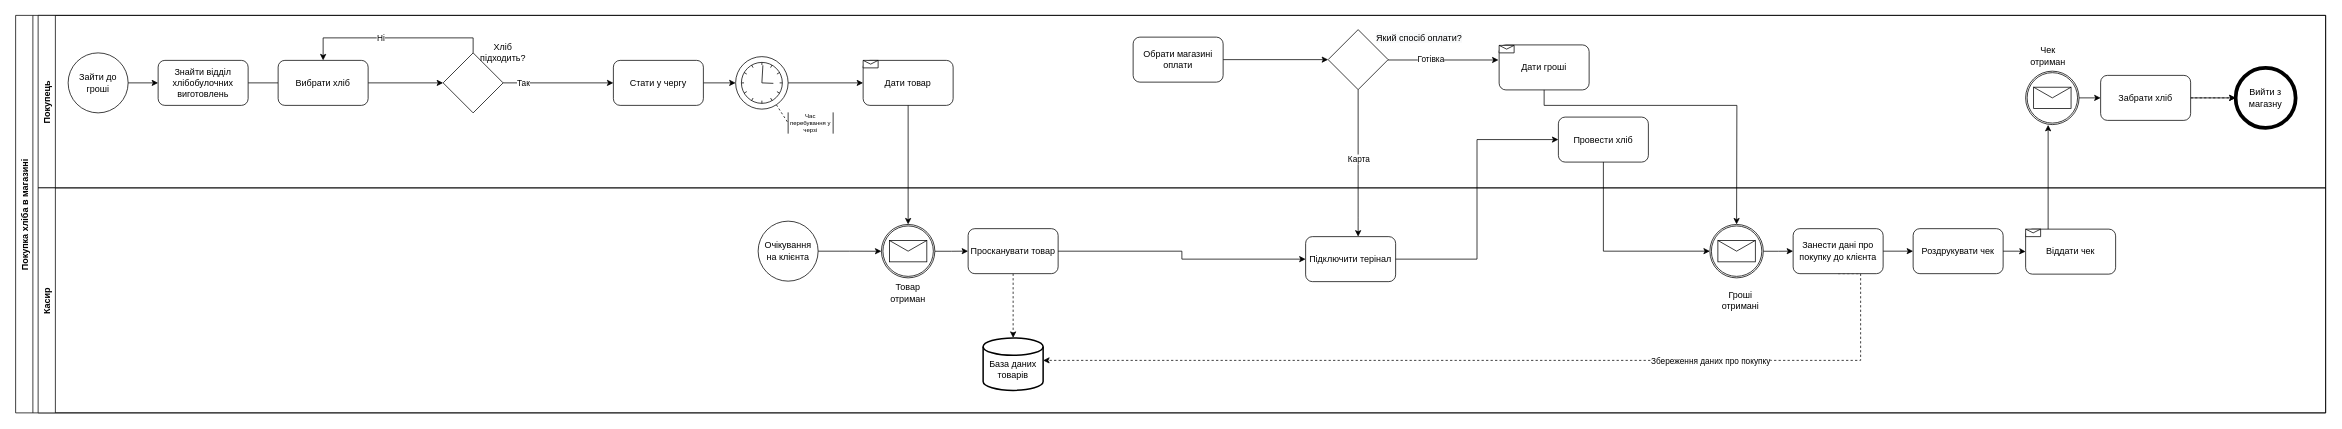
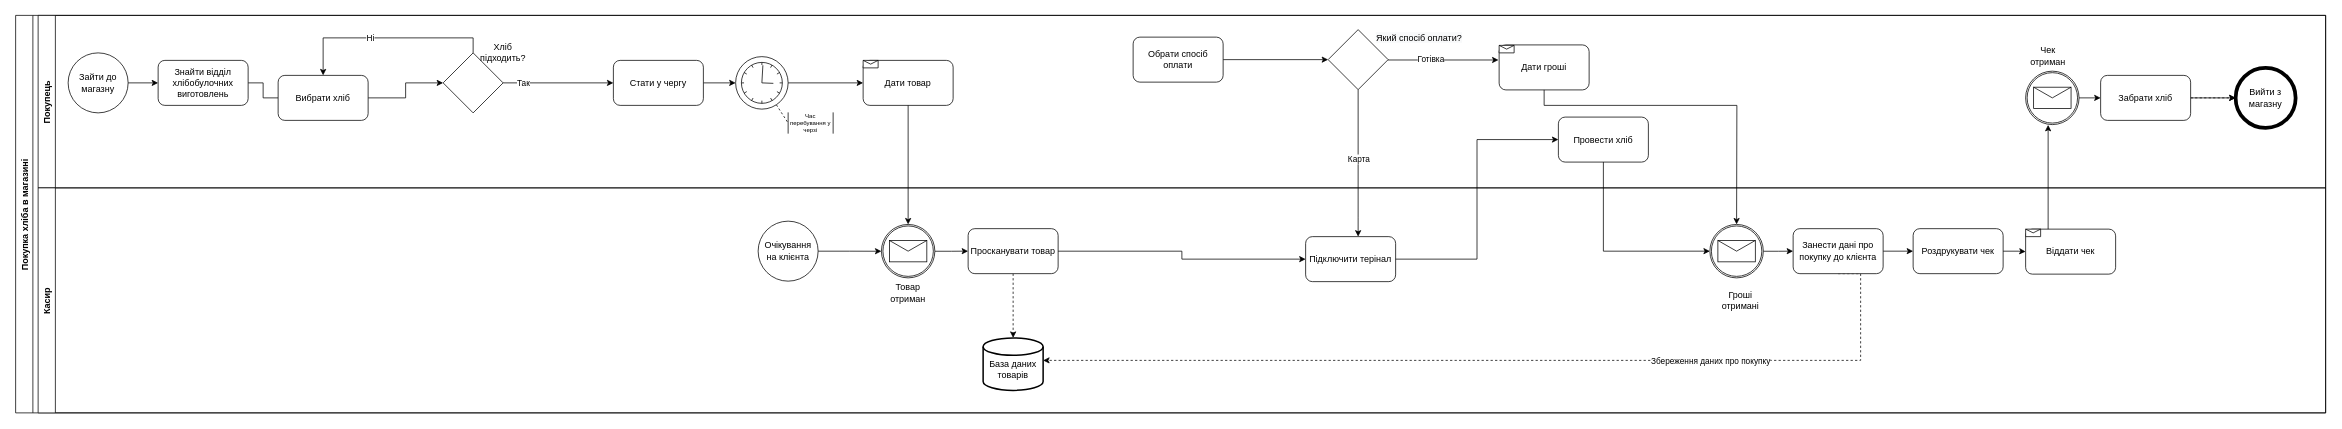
(1178, 60) -> (1178, 60)
(98, 83) -> (98, 83)
(323, 83) -> (323, 98)
